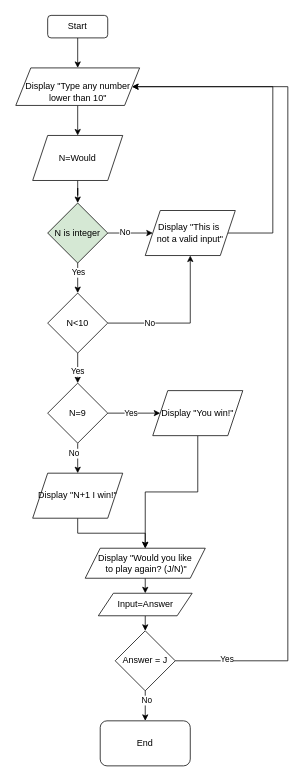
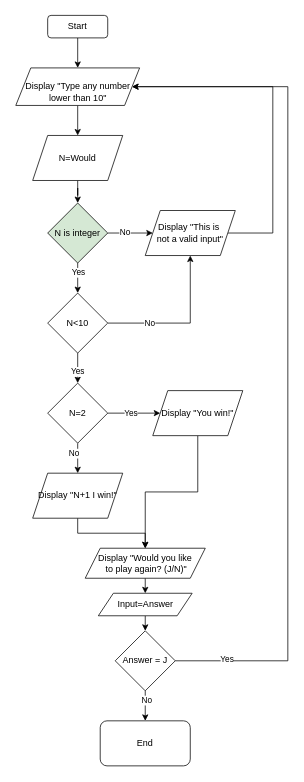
(78, 413) -> (78, 413)
